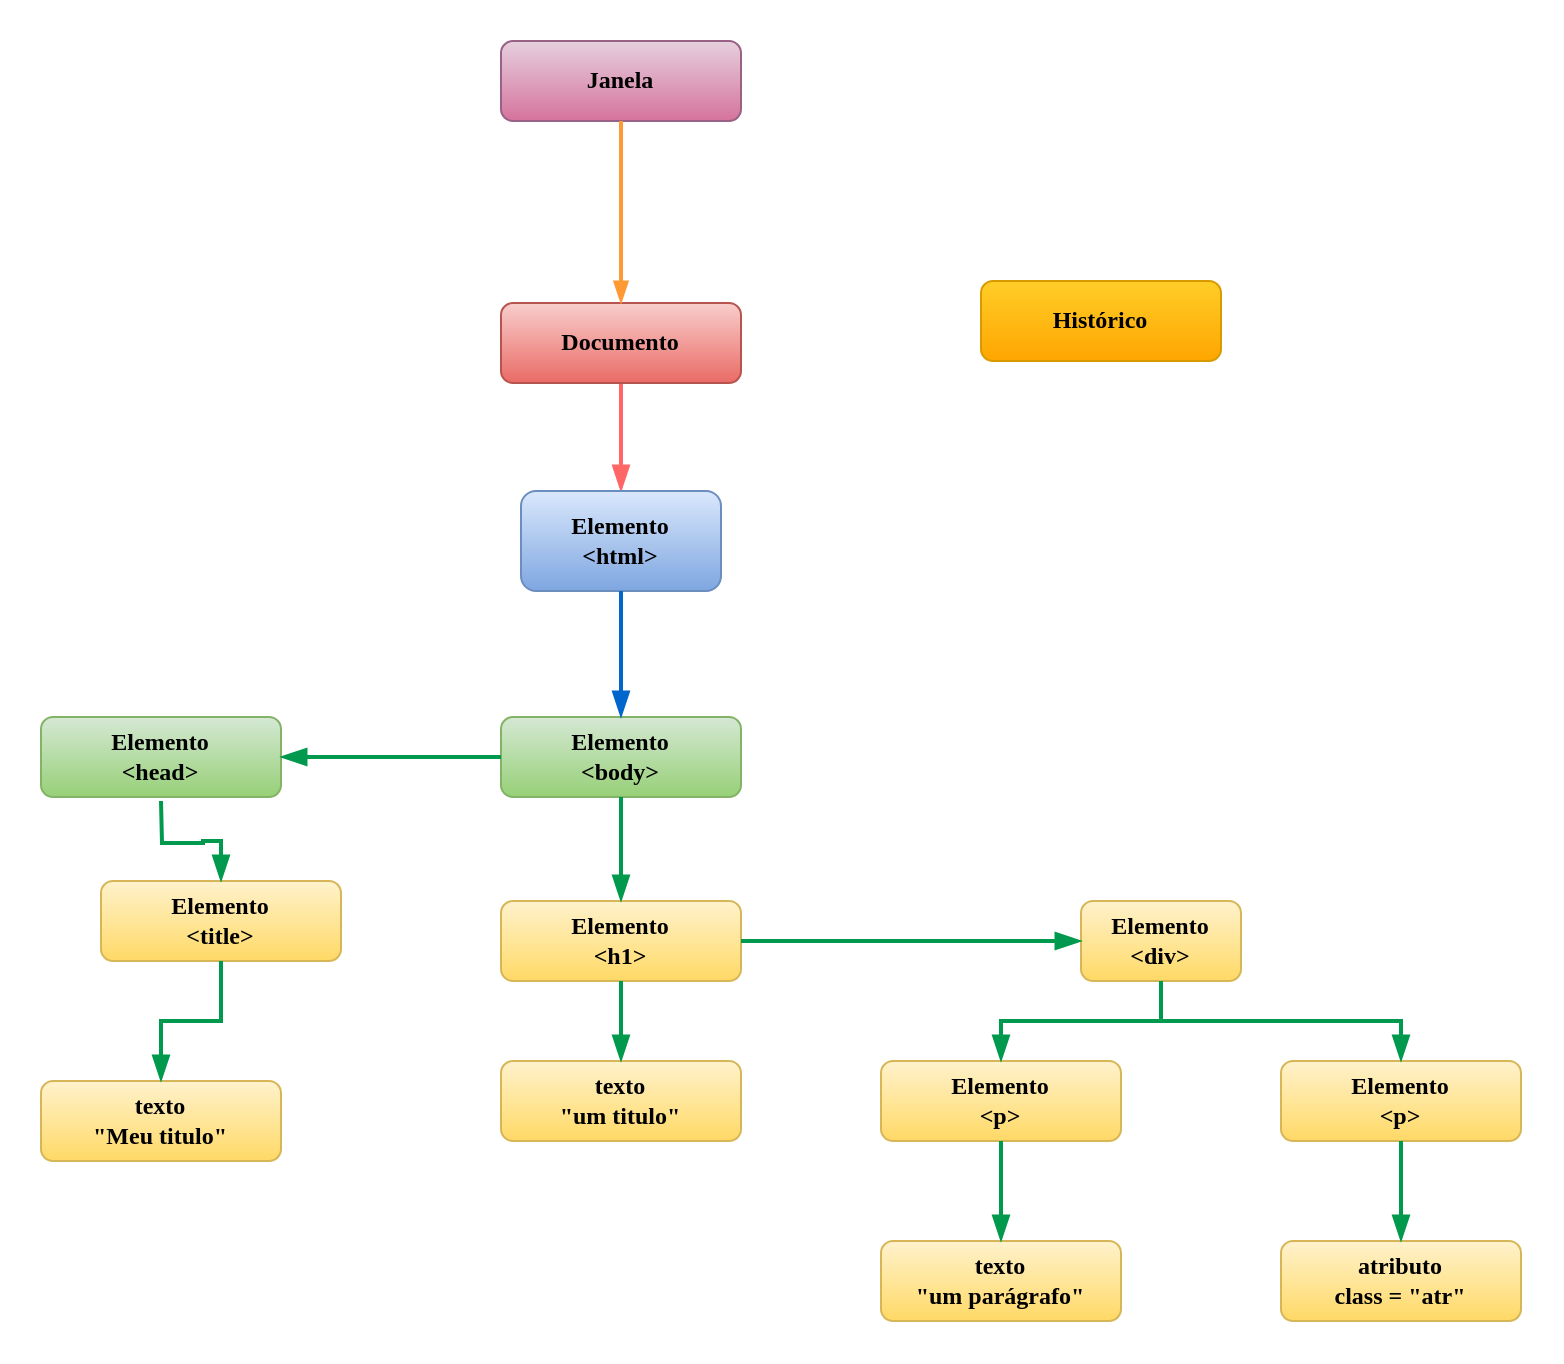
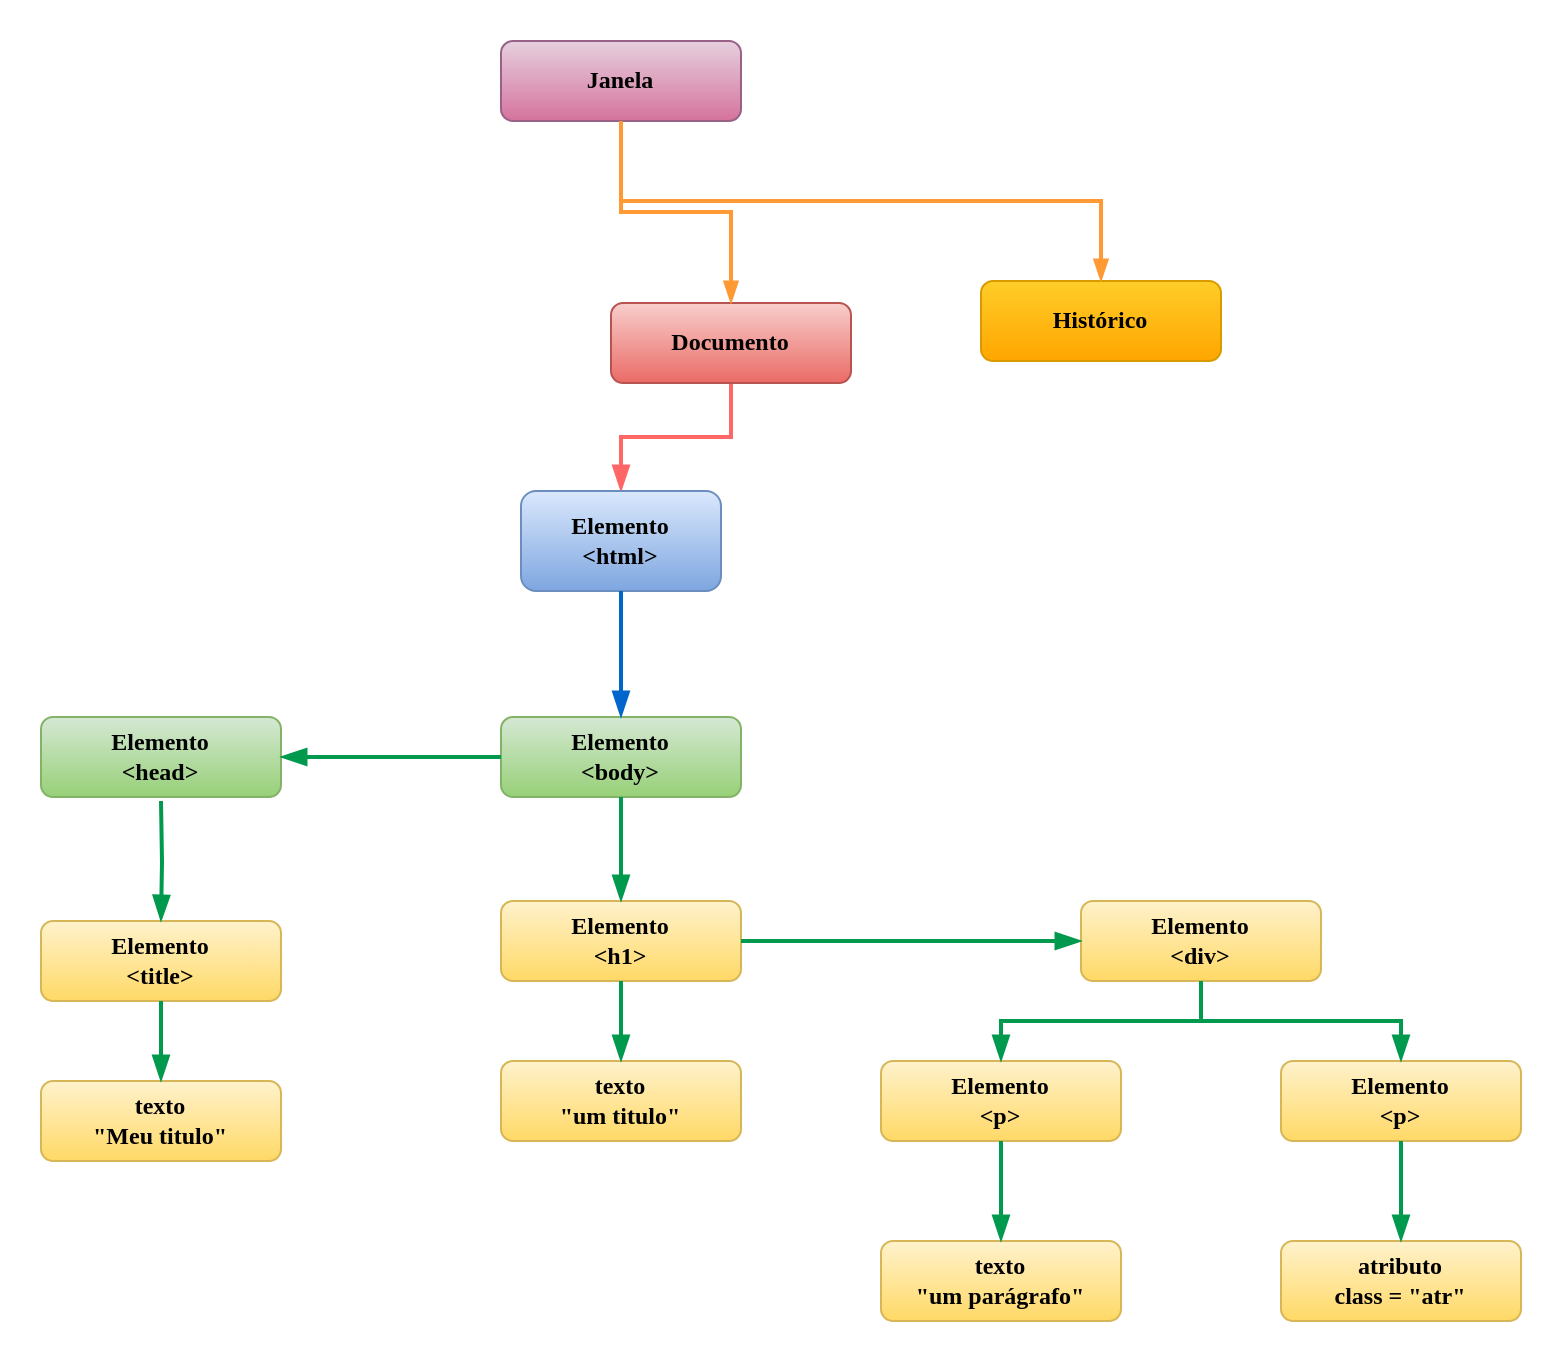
none -> (892, 201)
(621, 343) -> (731, 343)
(221, 921) -> (161, 961)
(1161, 941) -> (1201, 941)
